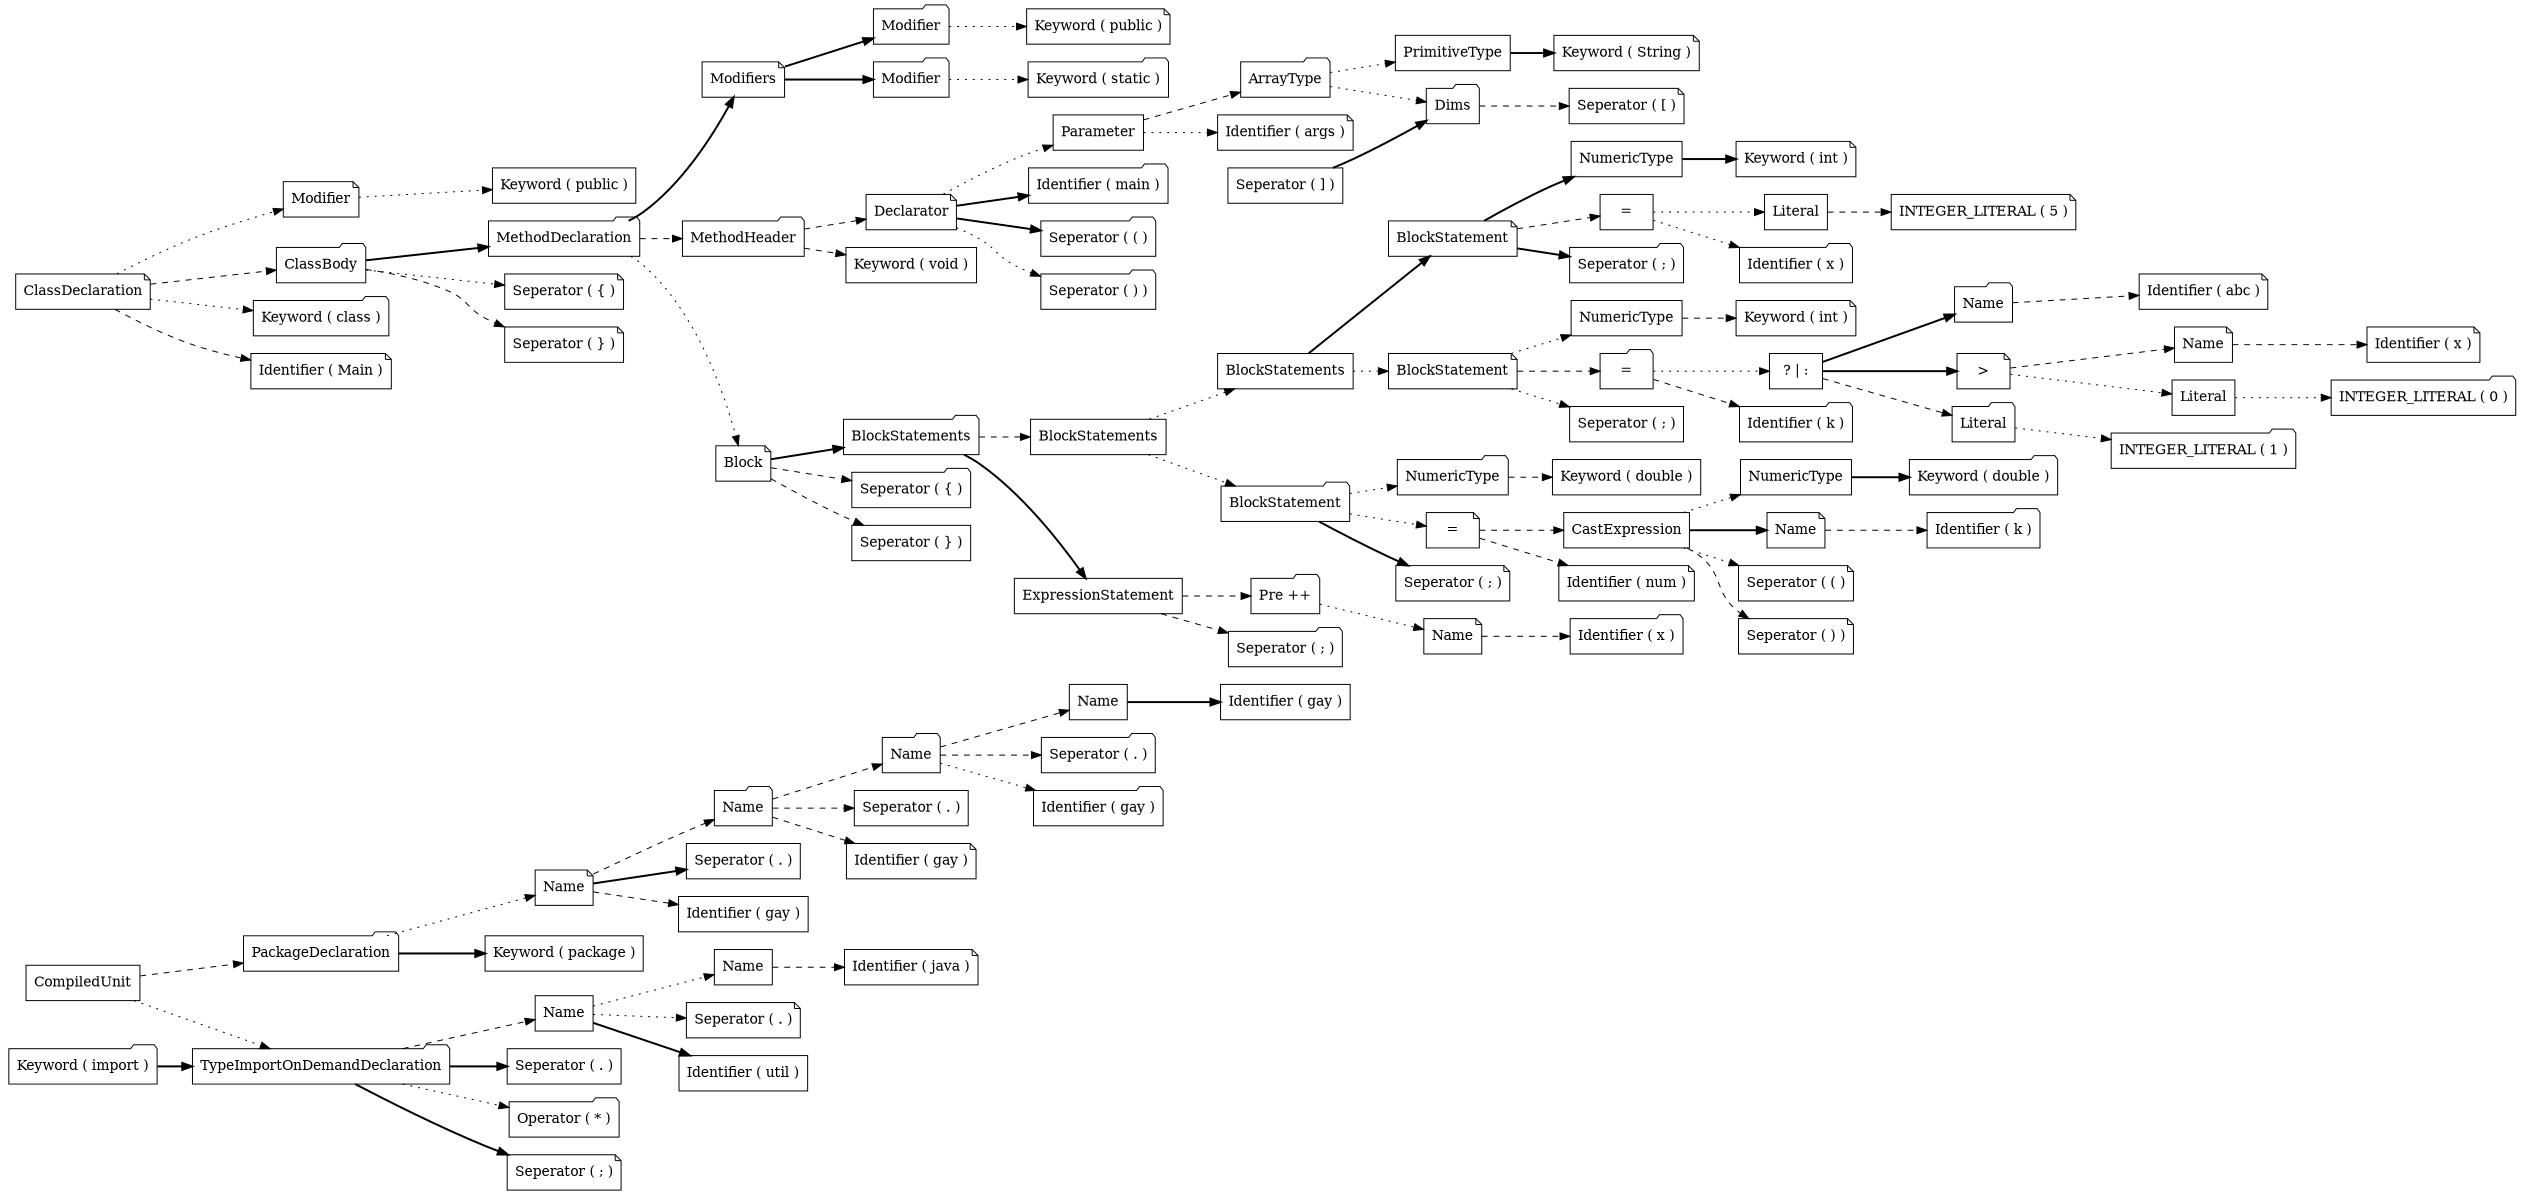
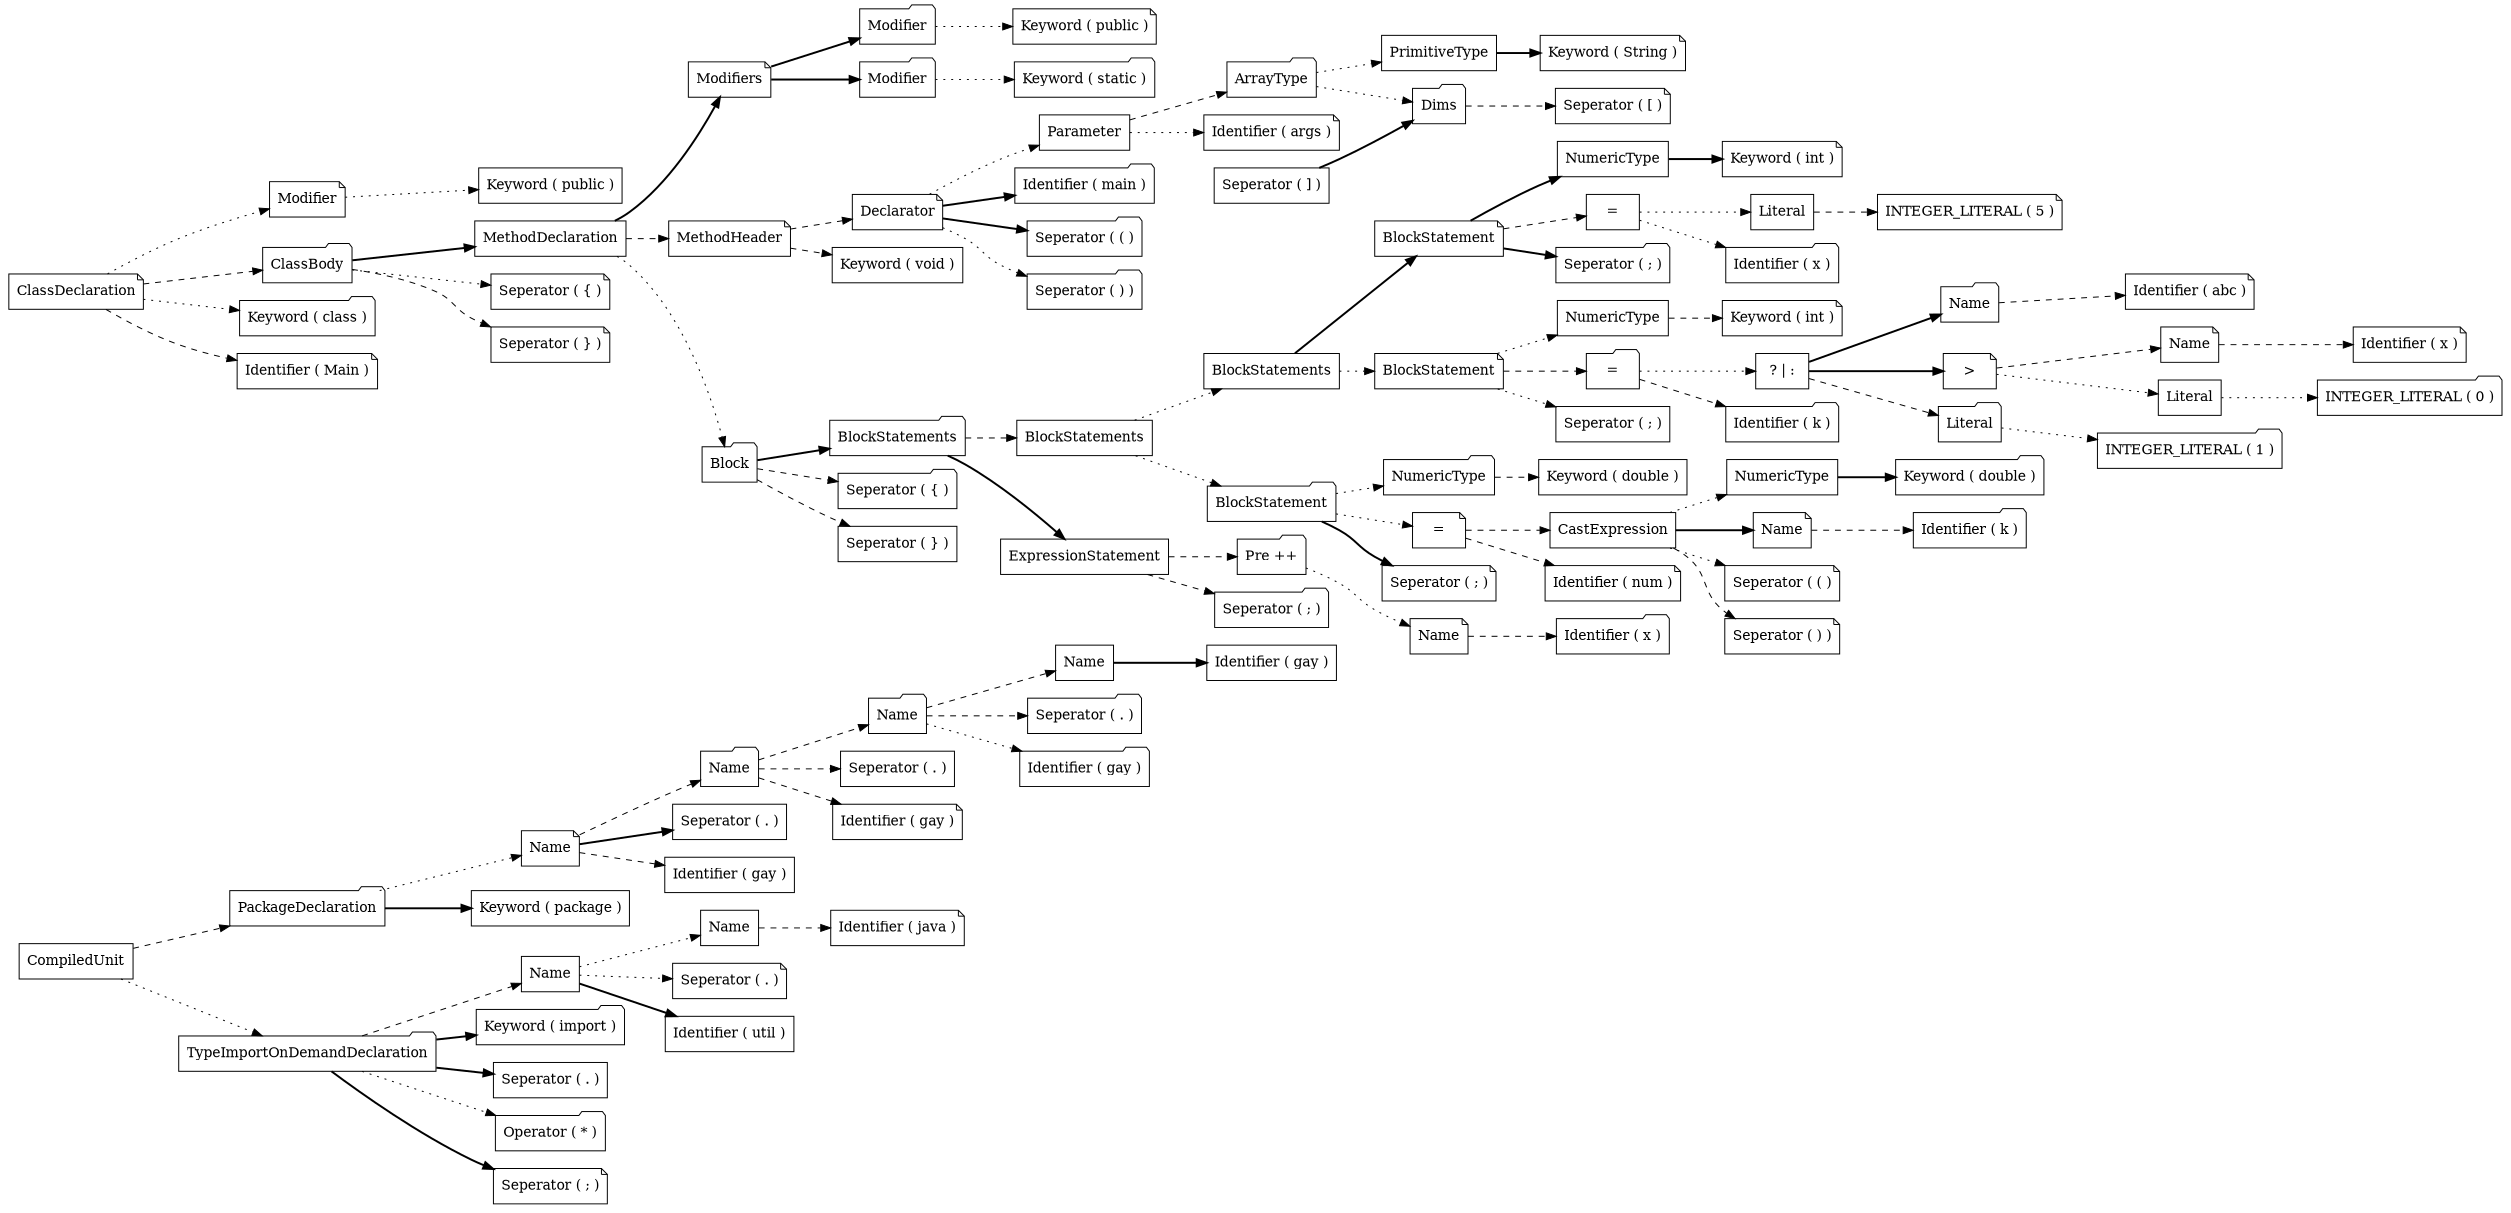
(564, 239) -> (550, 239)
(743, 239) -> (730, 239)
(743, 463) -> (730, 464)
(170, 1066) -> (451, 1038)
